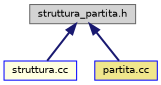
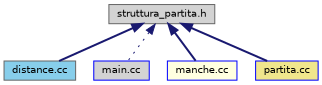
(40, 71) -> (202, 71)
none -> (40, 71)
none -> (122, 71)
